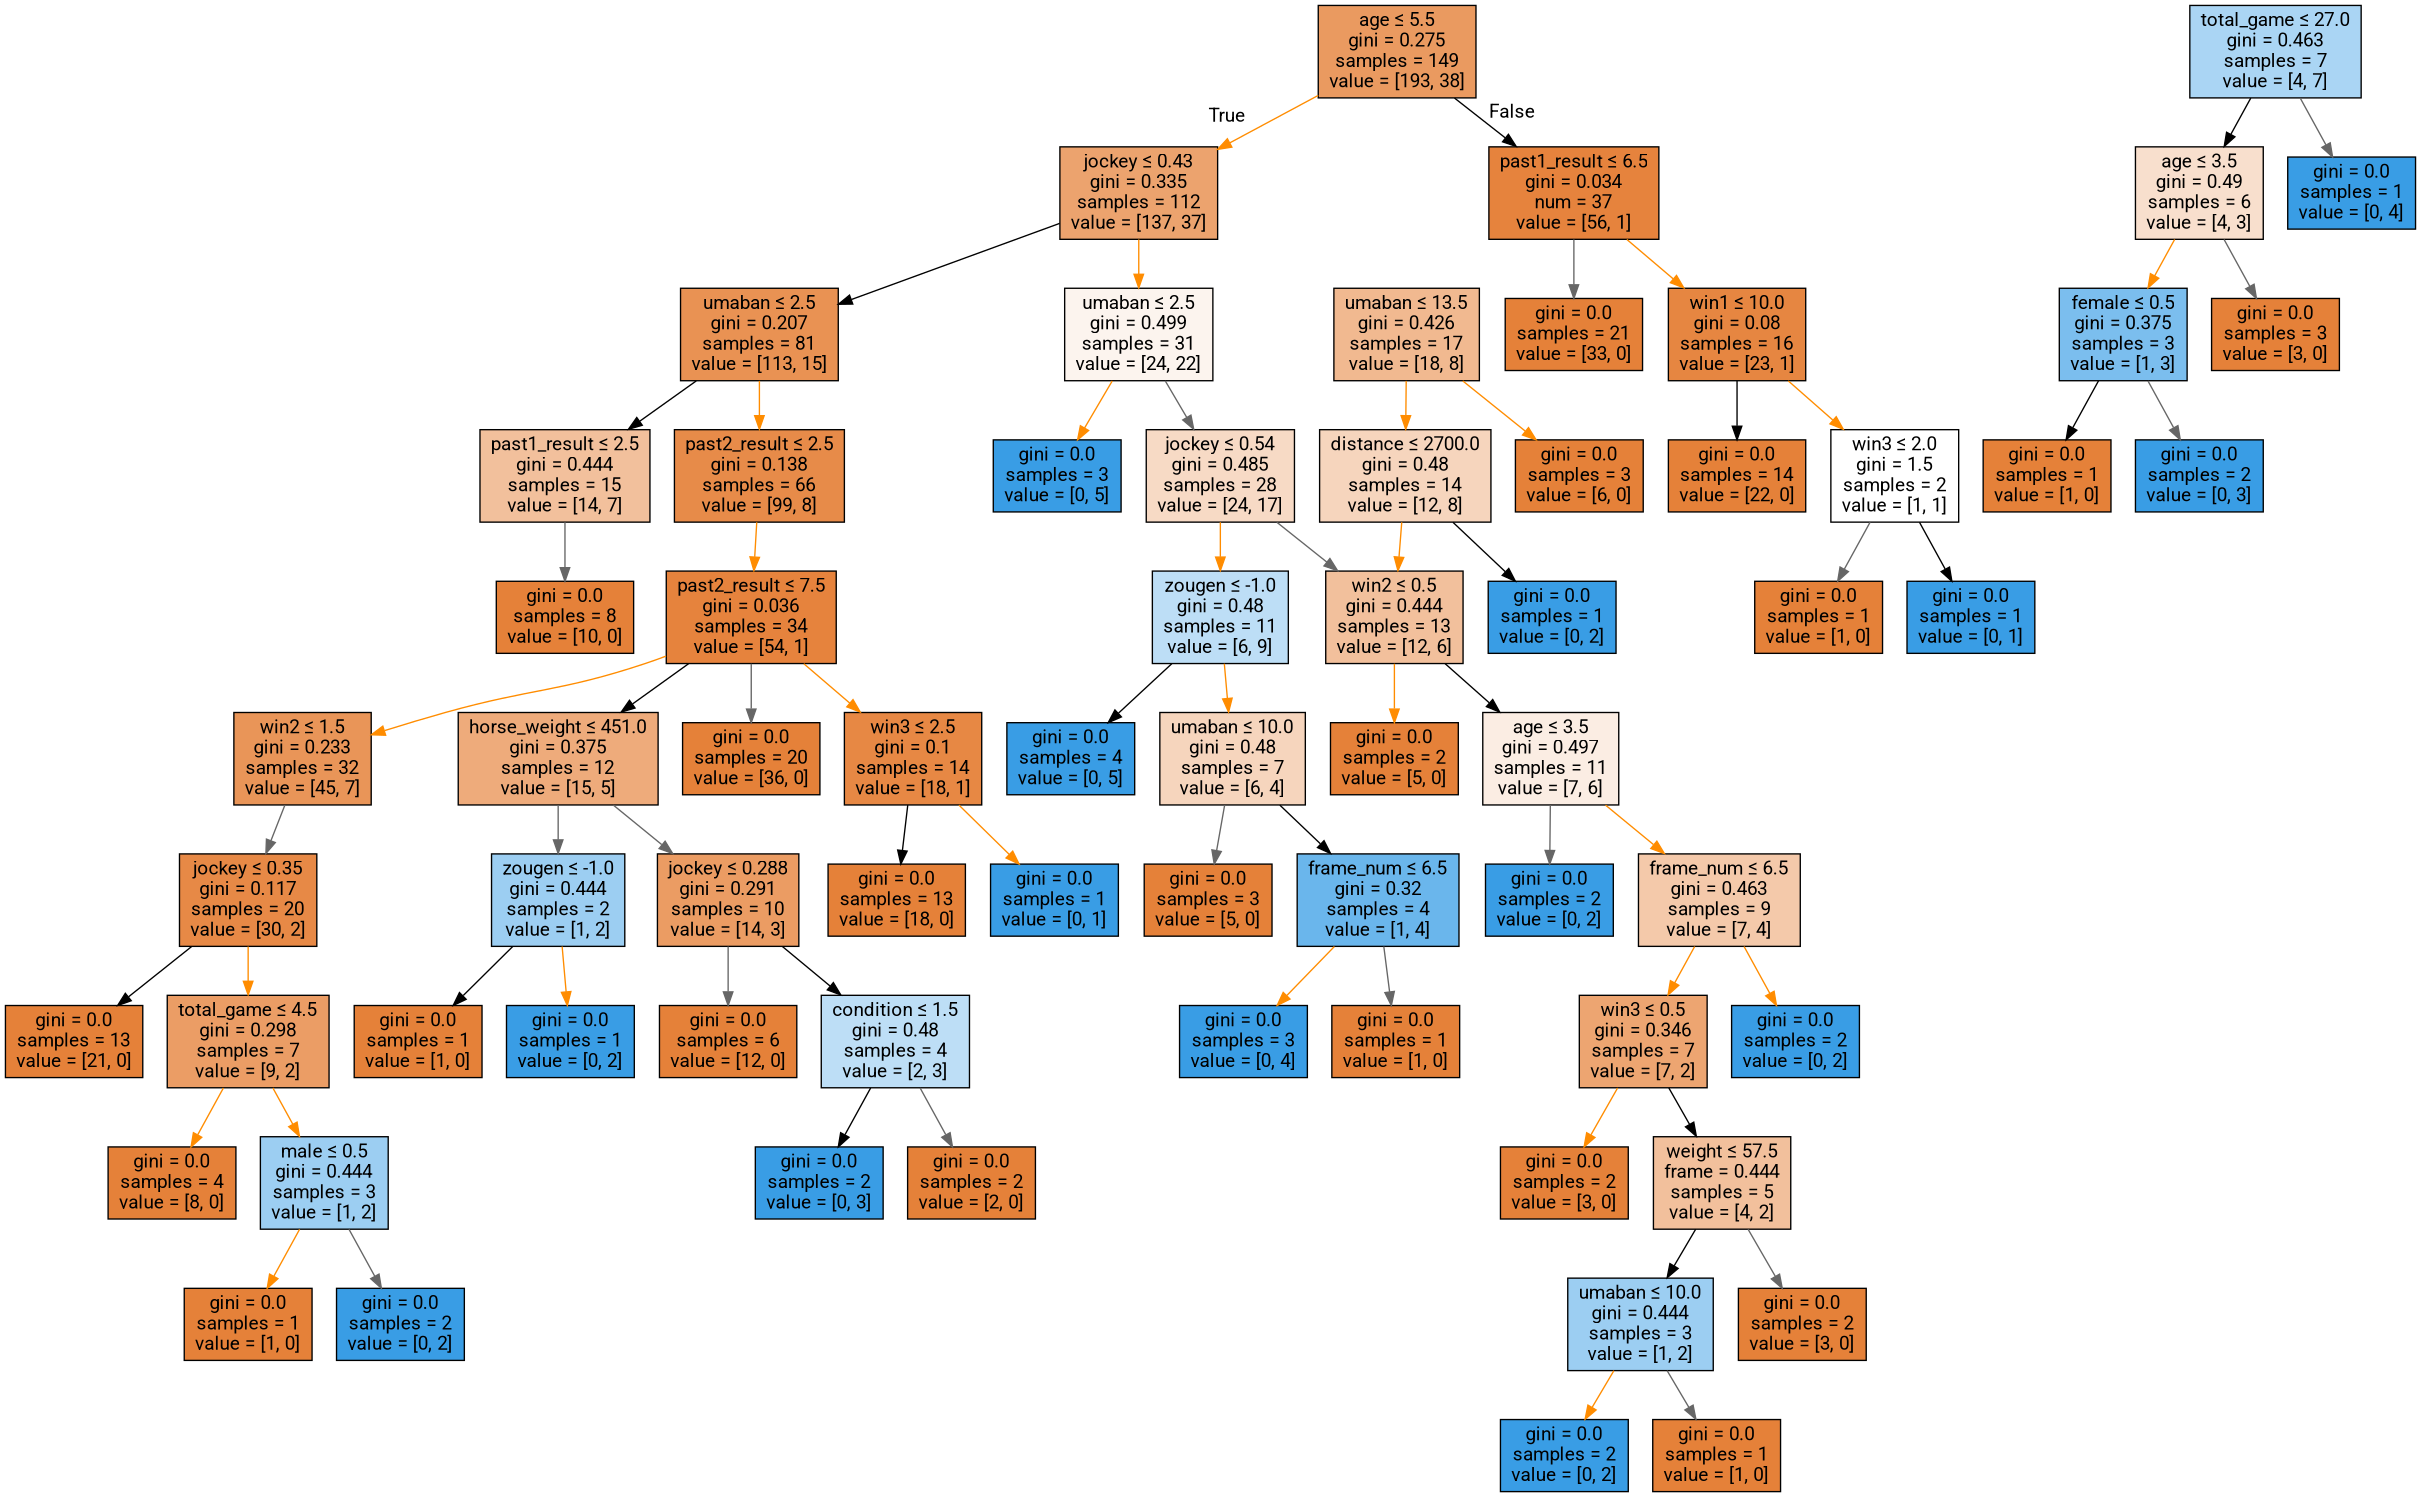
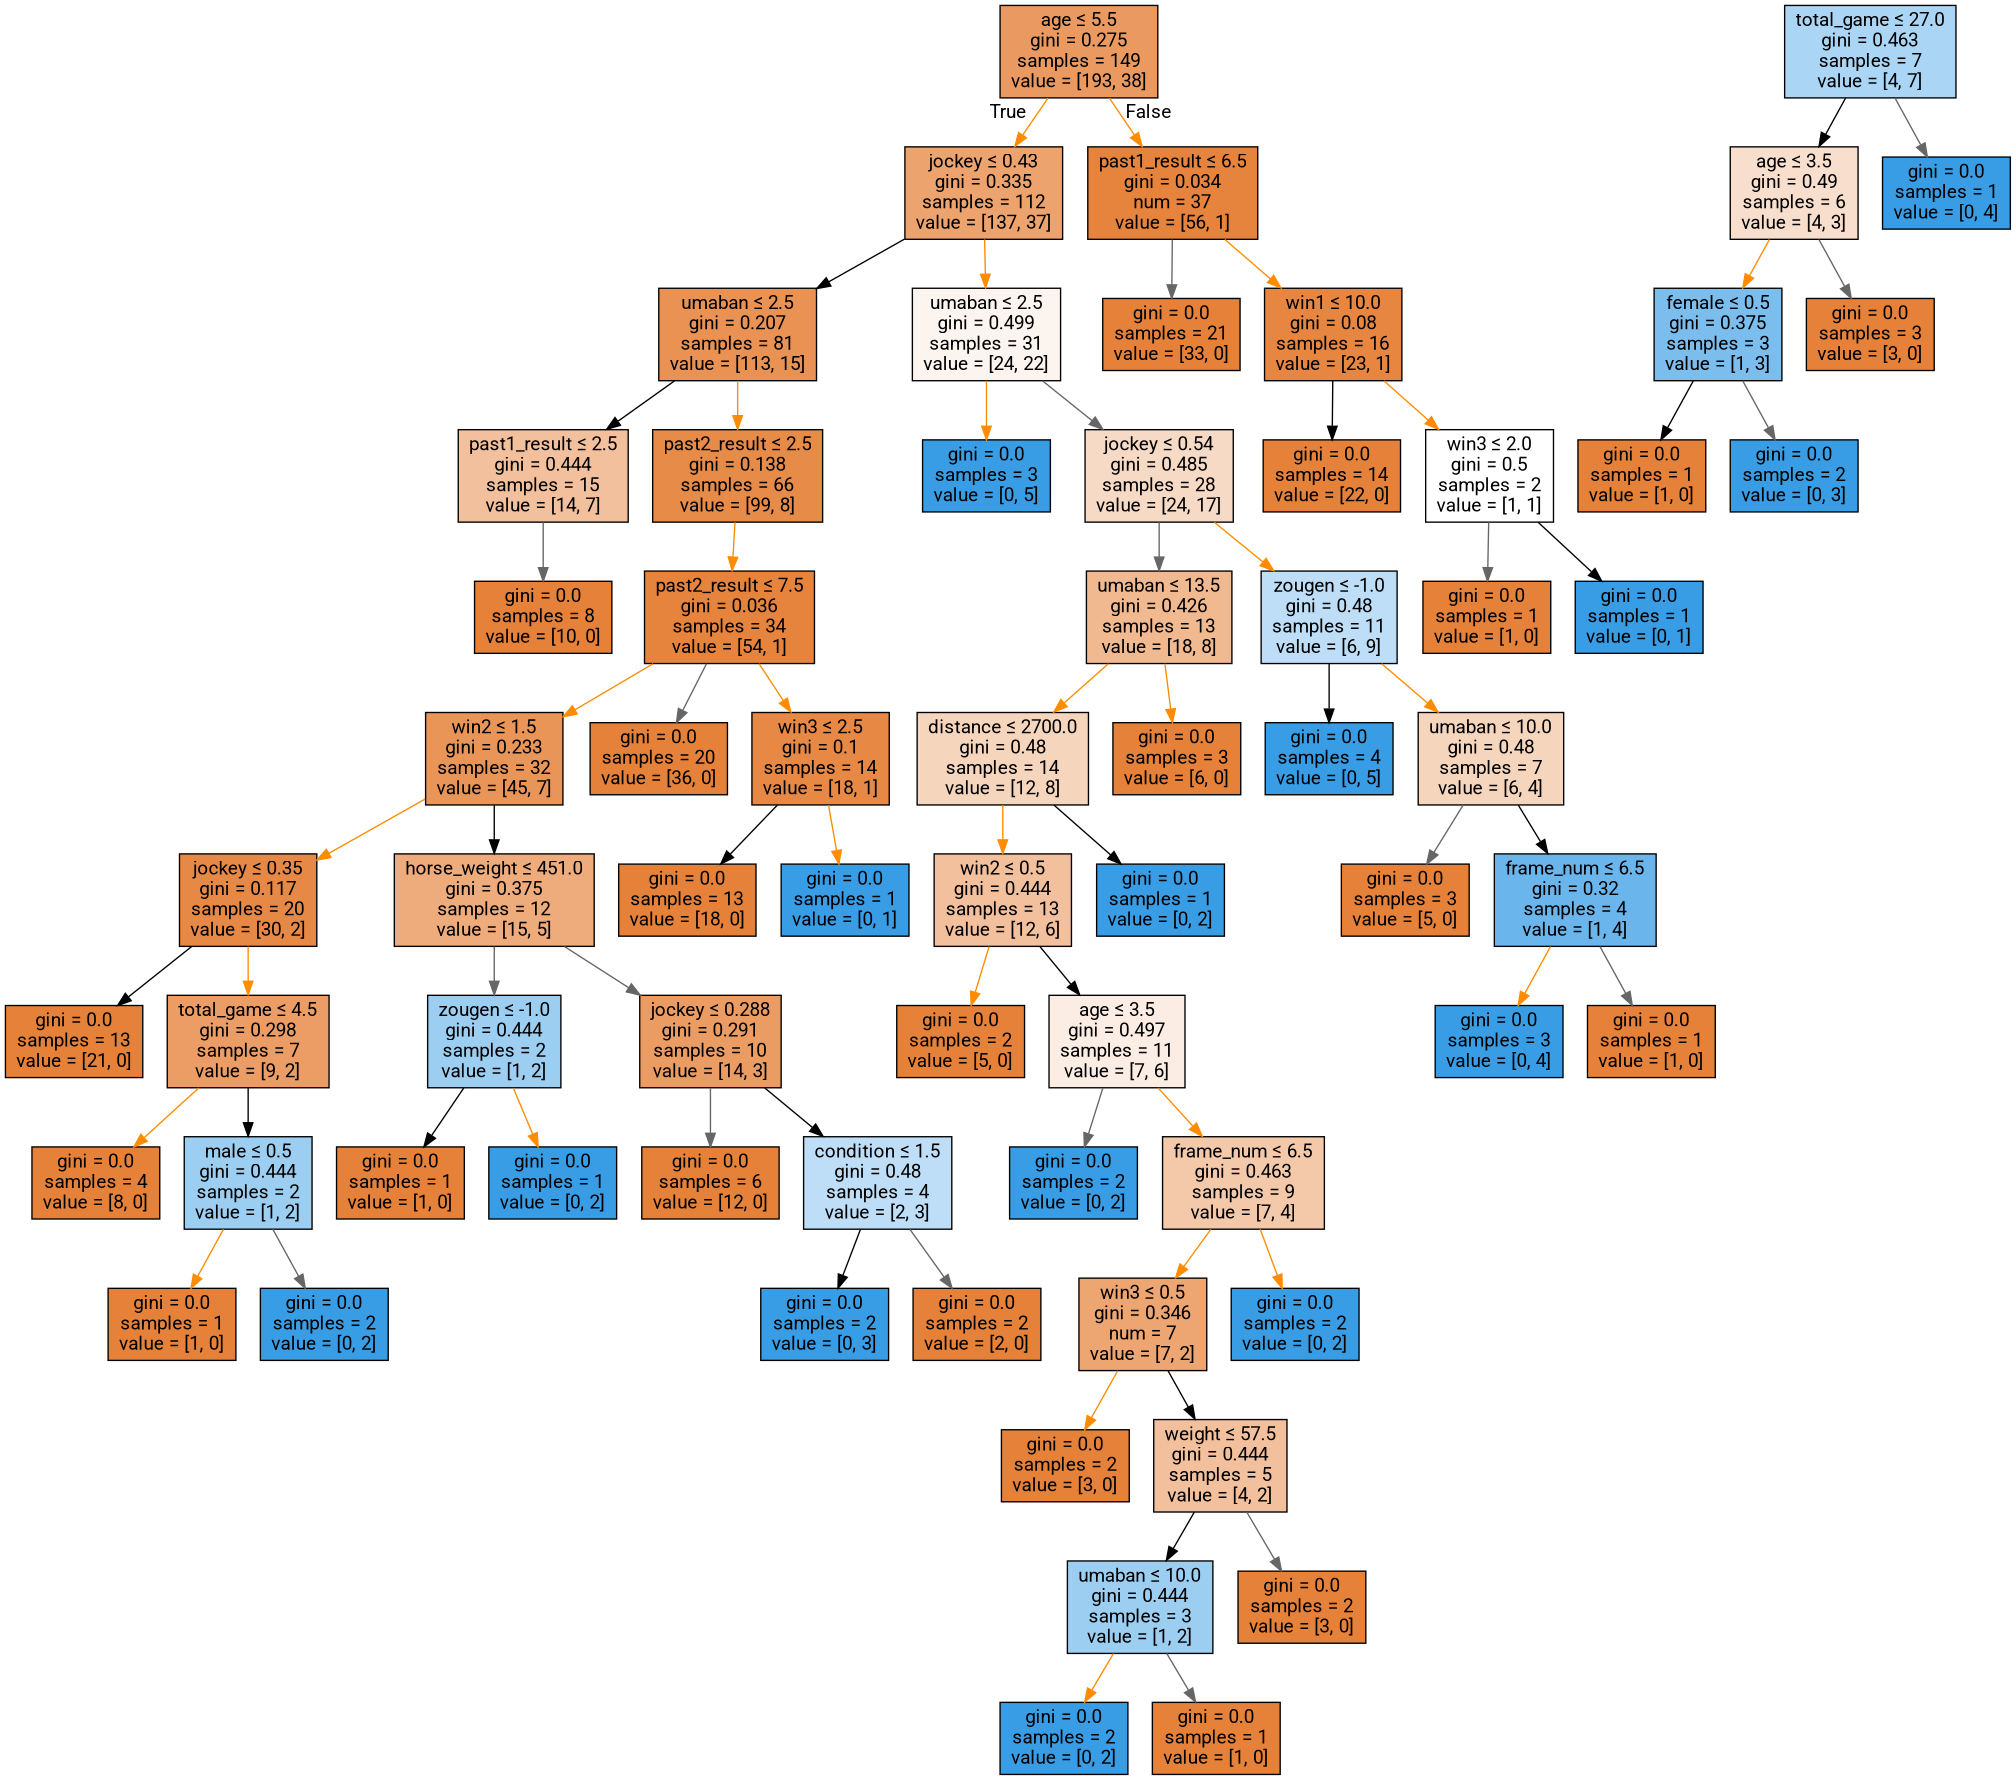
(1480, 118) -> (1122, 116)
(1407, 344) -> (1159, 627)
(1895, 465) -> (1490, 465)
(1302, 542) -> (1159, 540)
(661, 684) -> (494, 822)
(278, 823) -> (377, 826)
(1643, 1051) -> (1143, 1334)
(283, 1106) -> (248, 1105)
(1722, 1172) -> (1220, 1455)
(324, 1192) -> (248, 1192)
